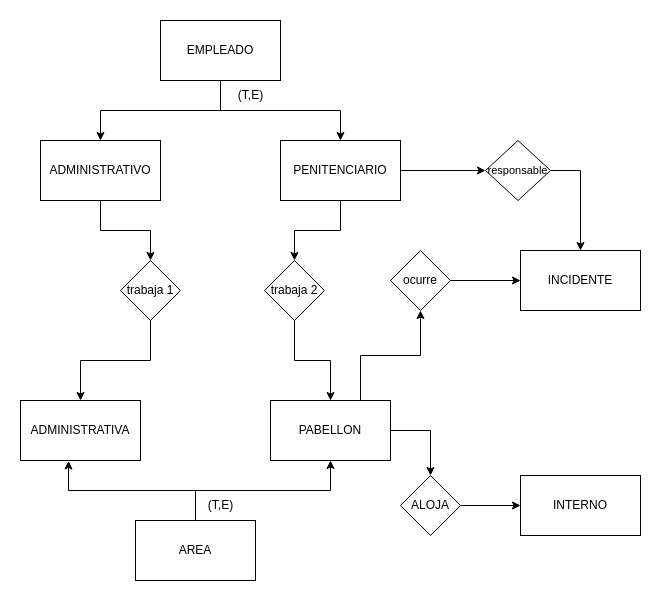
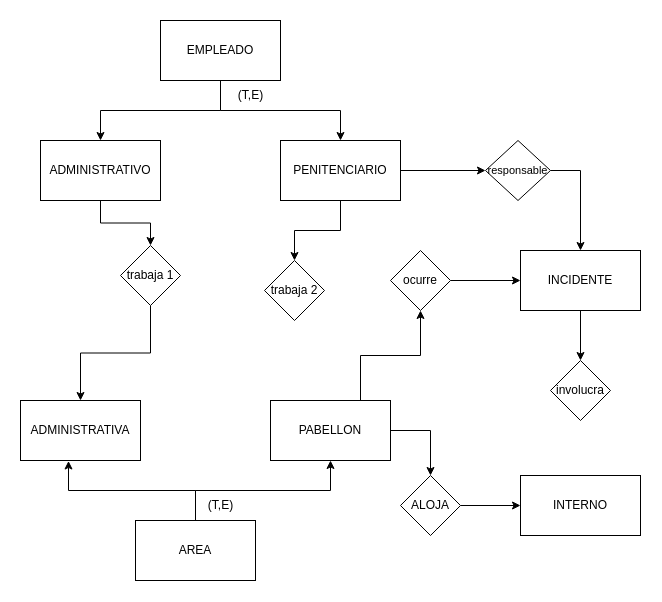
(151, 291) -> (151, 276)
none -> (581, 332)
(309, 361) -> none
none -> (581, 391)
